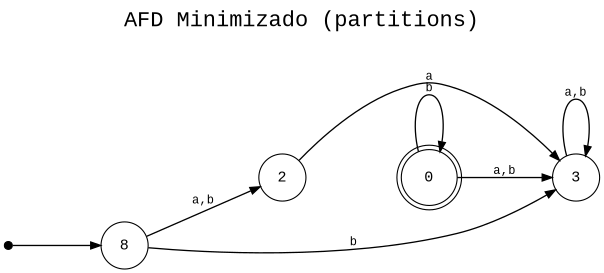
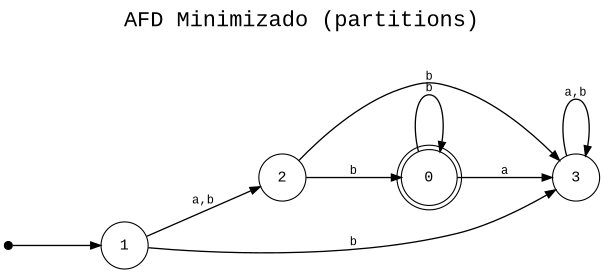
(429, 77) -> (429, 77)
(505, 171) -> (505, 171)
none -> (349, 178)
(125, 245) -> (125, 245)
